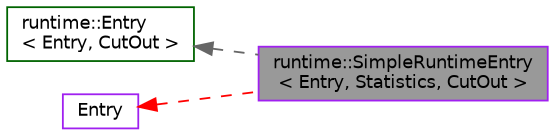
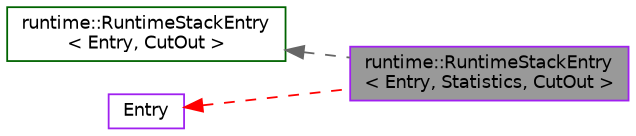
(101, 34) -> (146, 34)
(403, 74) -> (489, 74)
